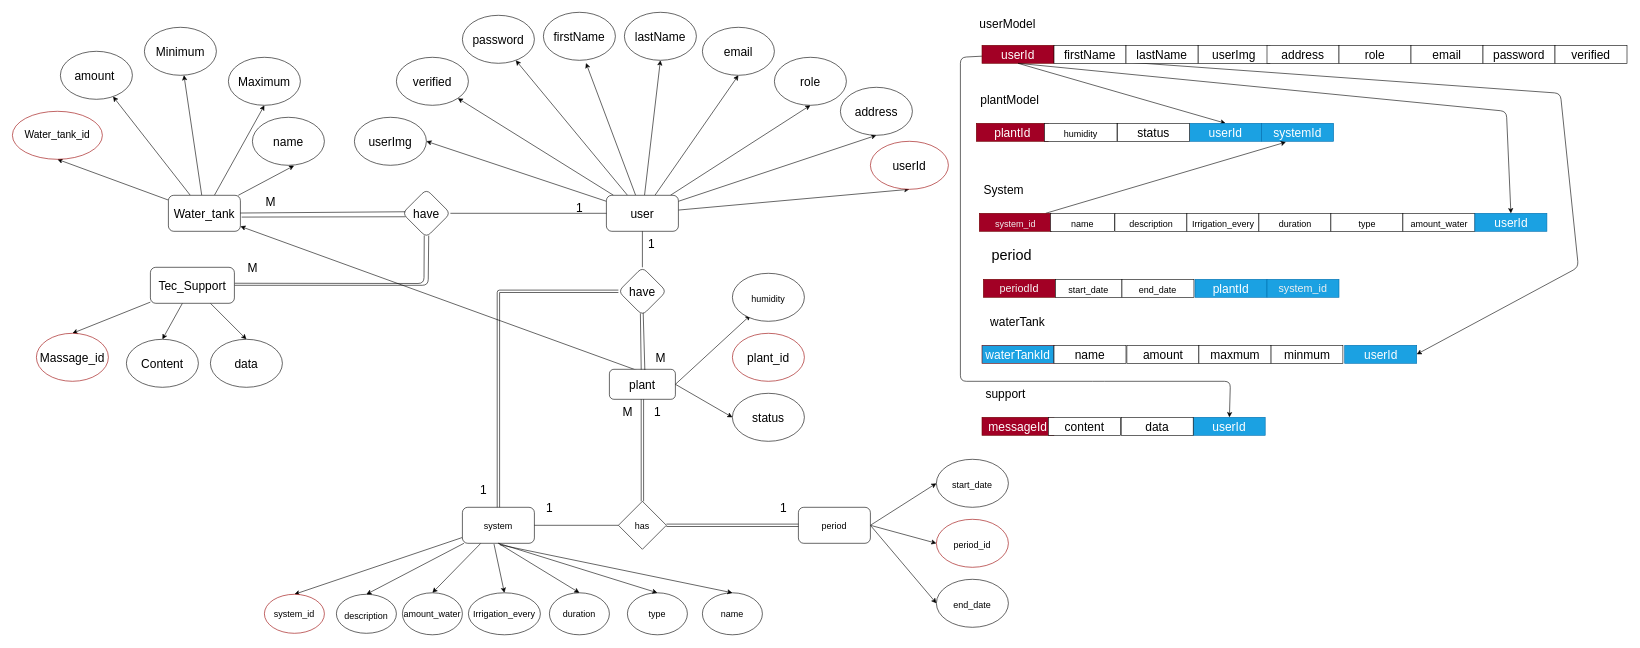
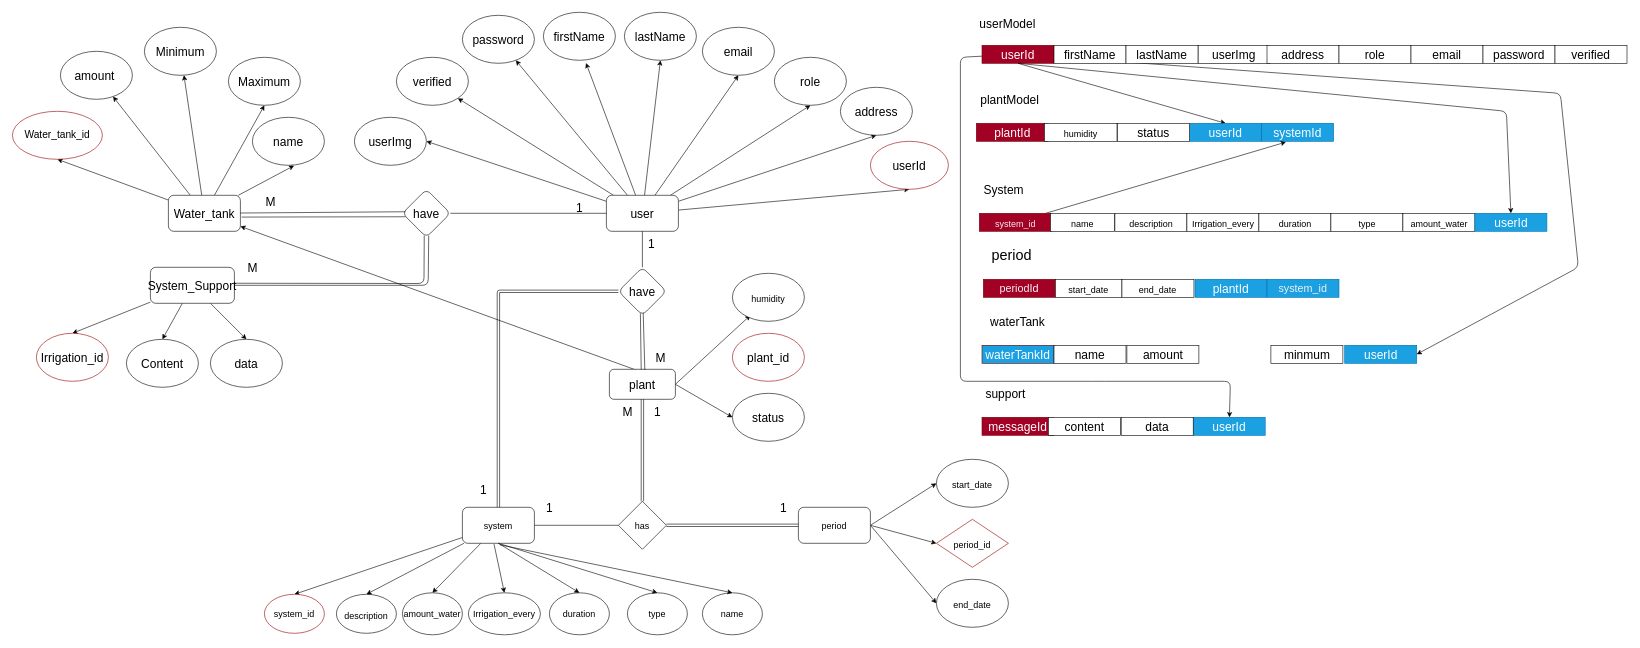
(192, 285) -> (192, 285)
(1235, 354) -> none
(72, 357) -> (72, 357)
(972, 543) -> (972, 543)
